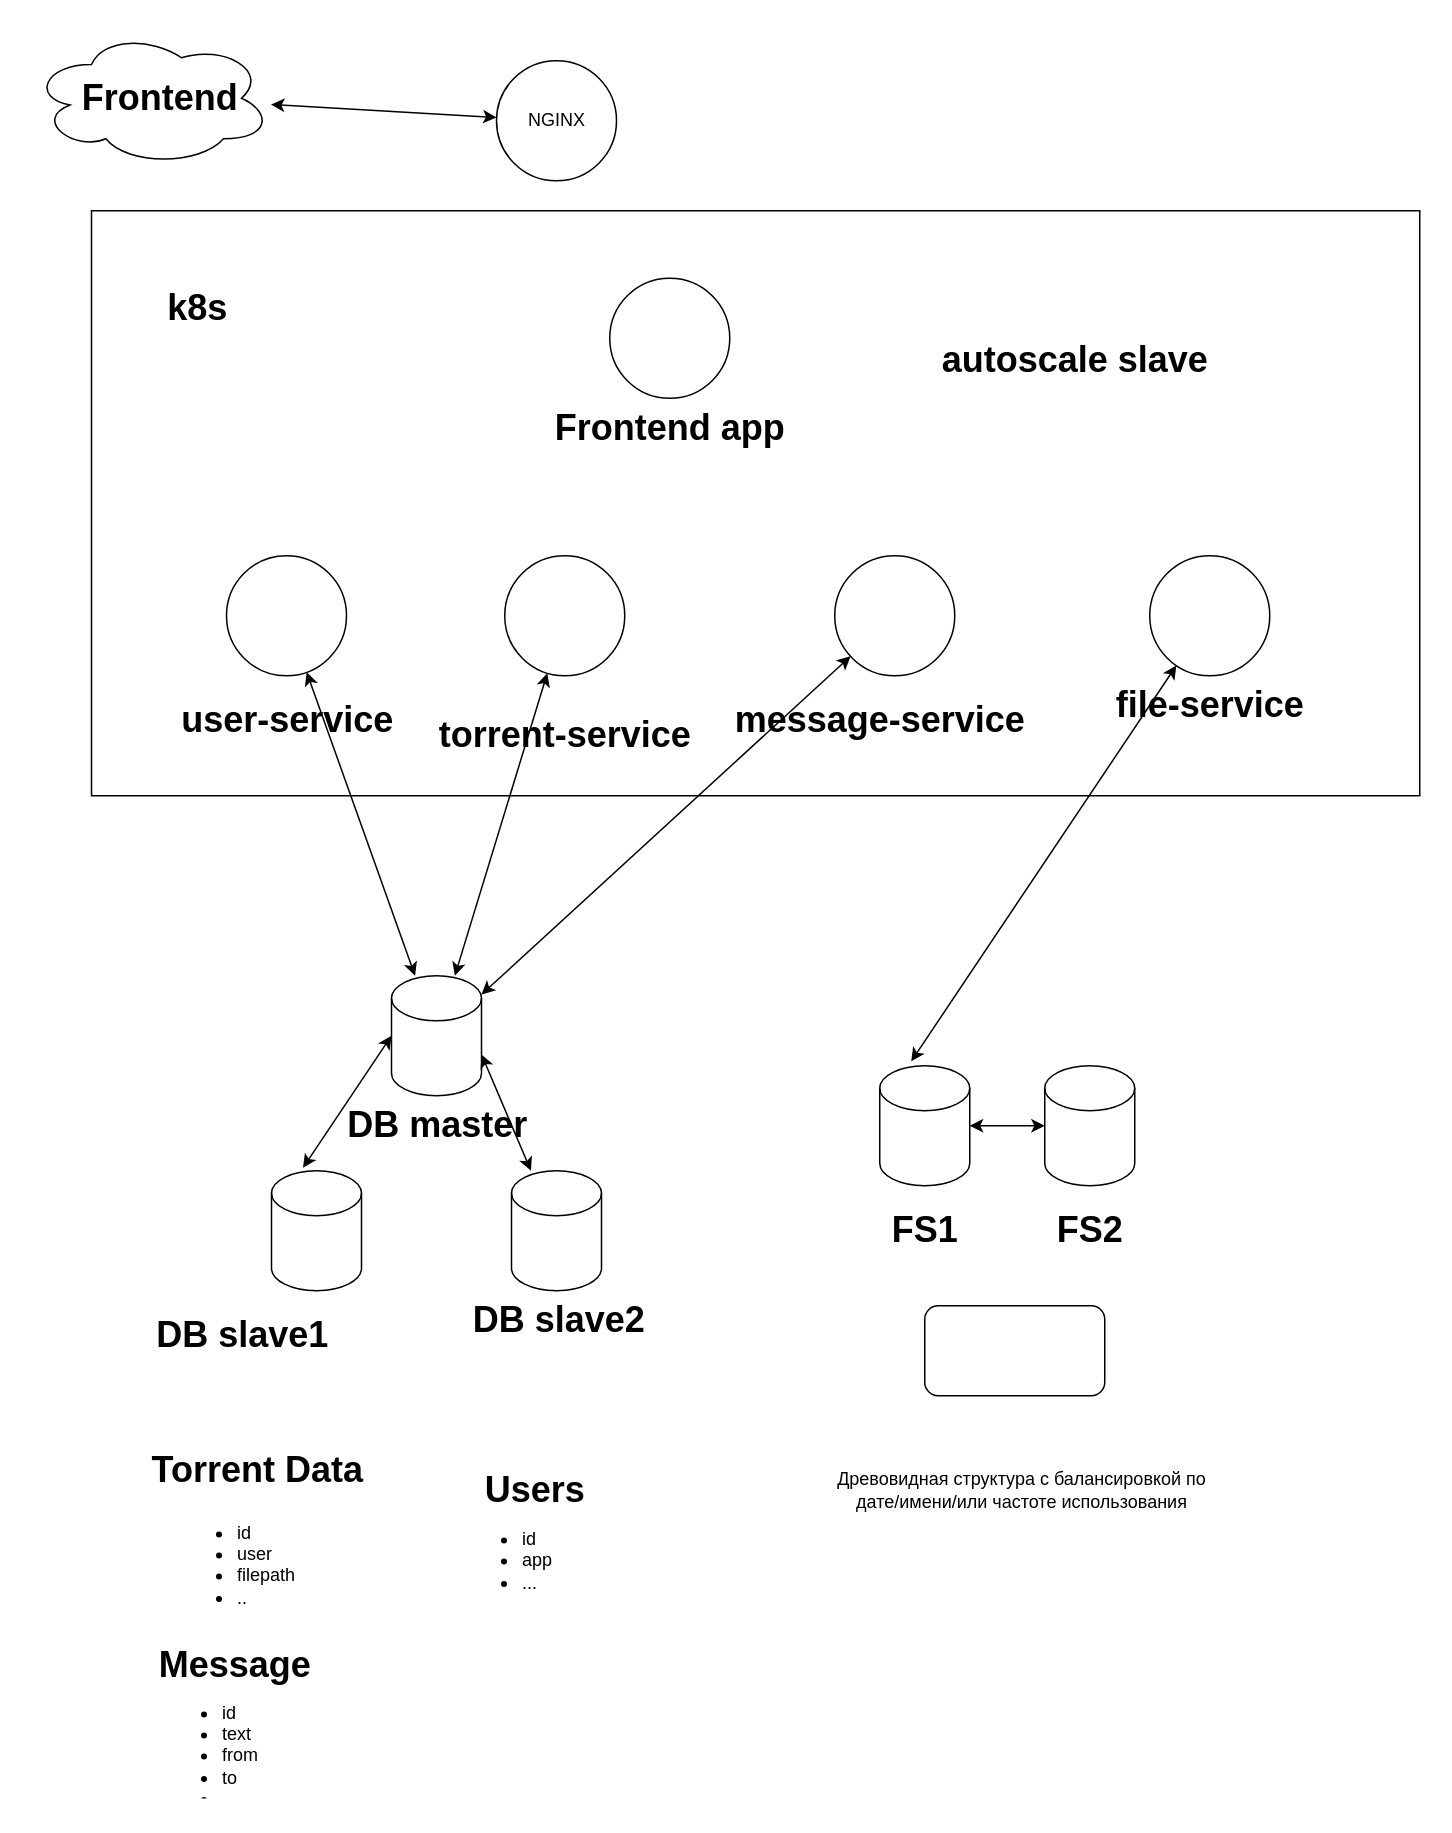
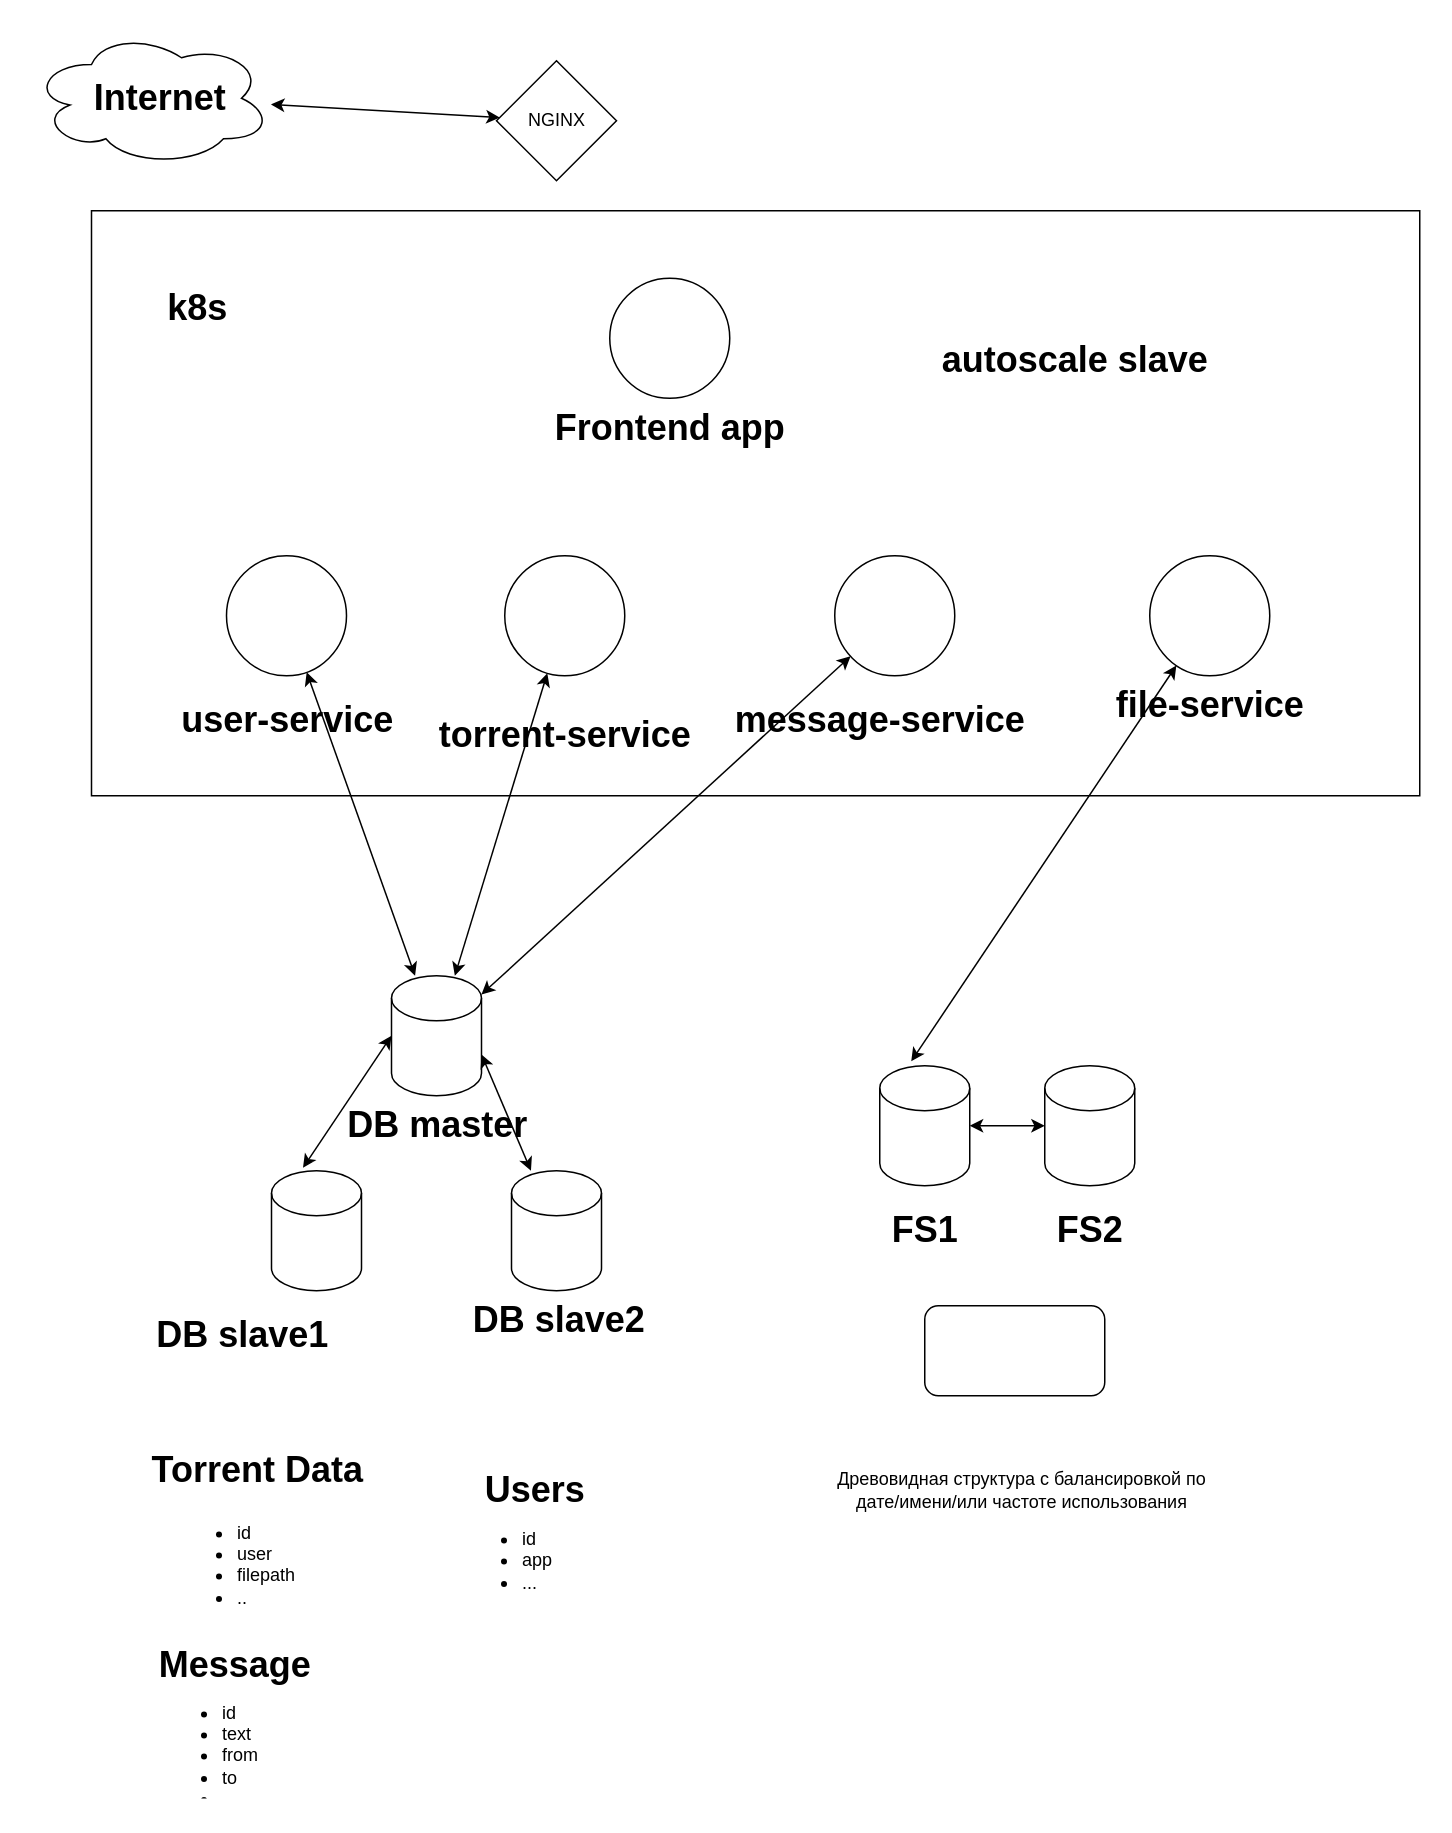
(161, 98) -> (161, 98)
(557, 121) -> (557, 121)
